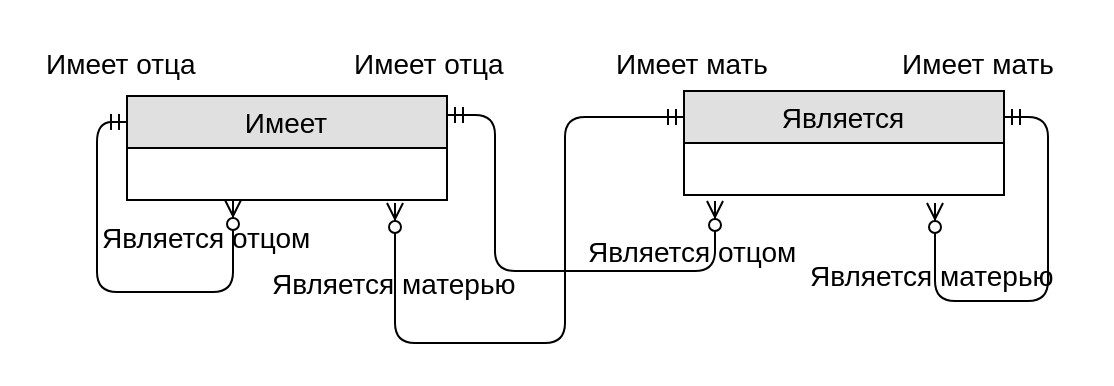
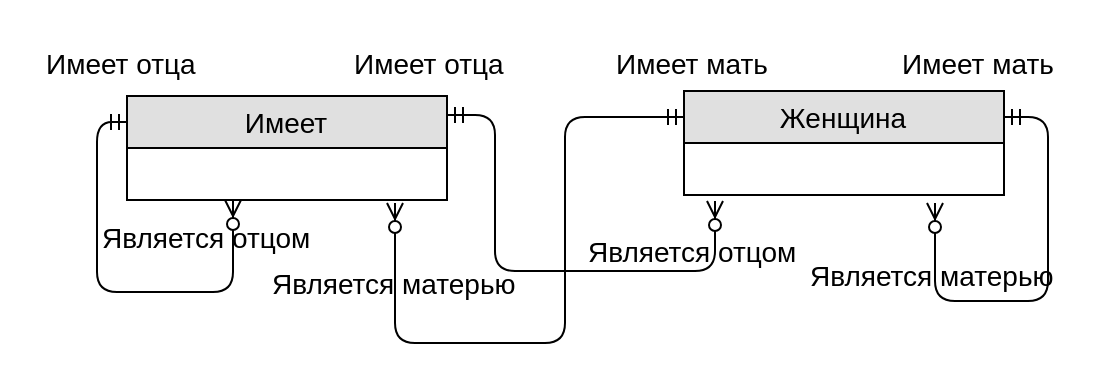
(843, 119) -> (843, 119)
